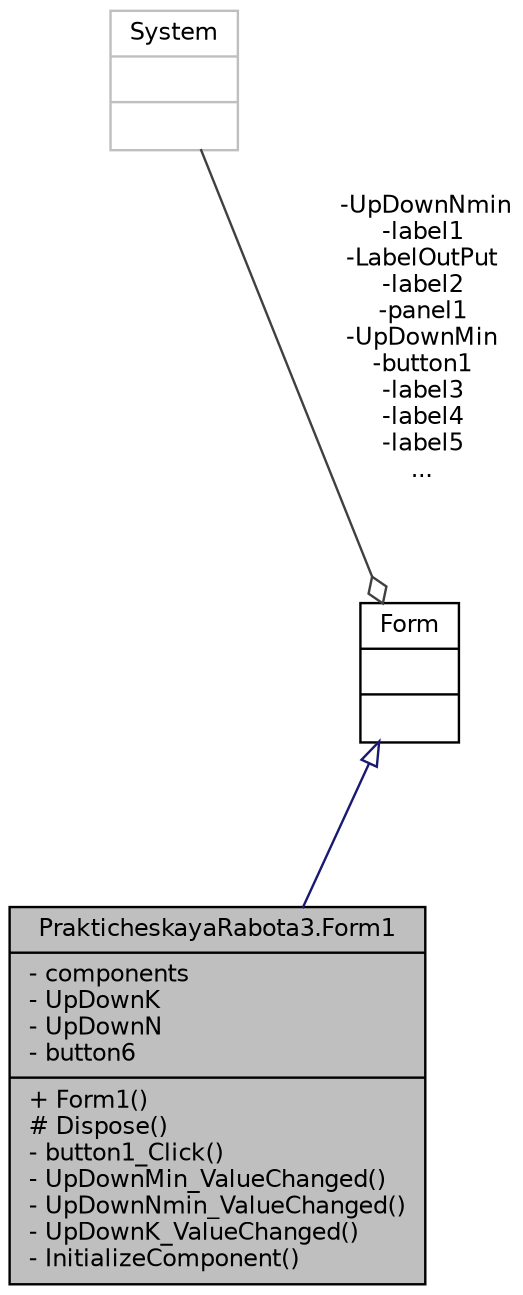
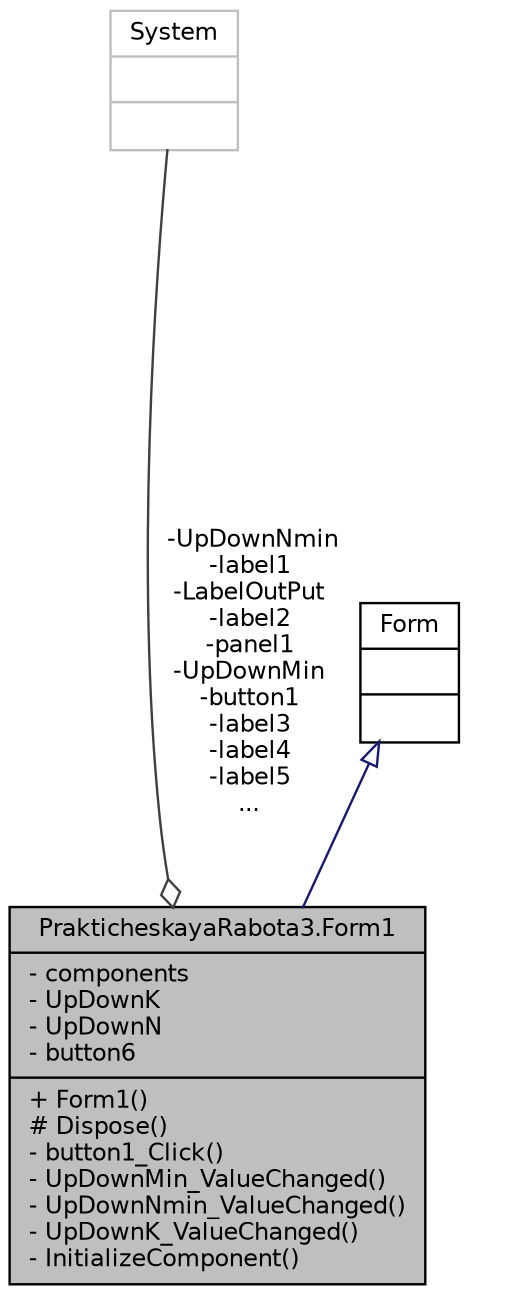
(286, 363) -> (148, 514)
